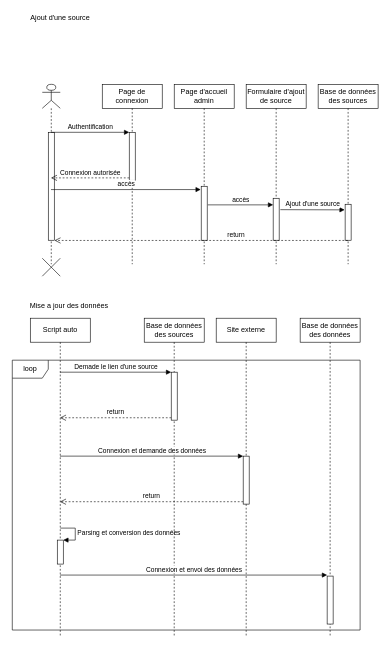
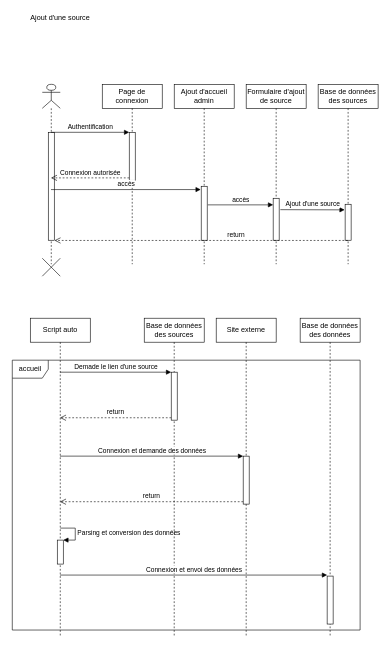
(204, 96) -> (204, 96)
(69, 306) -> none
(30, 369) -> (30, 369)
